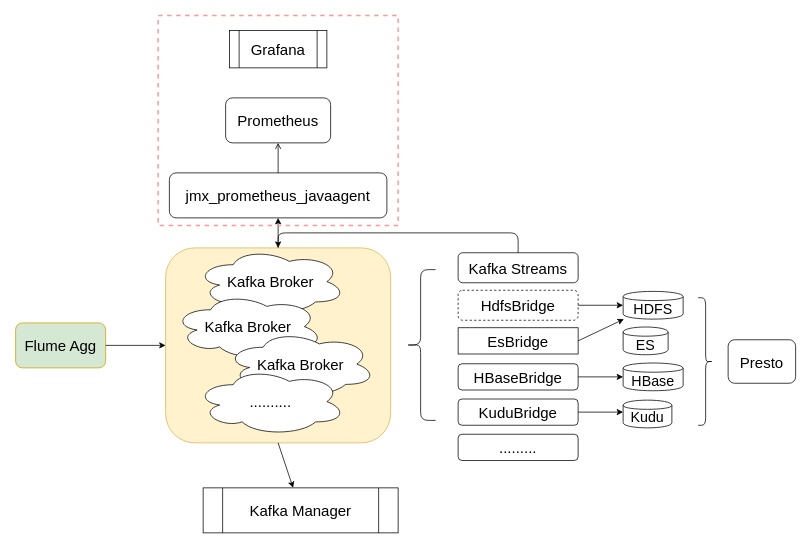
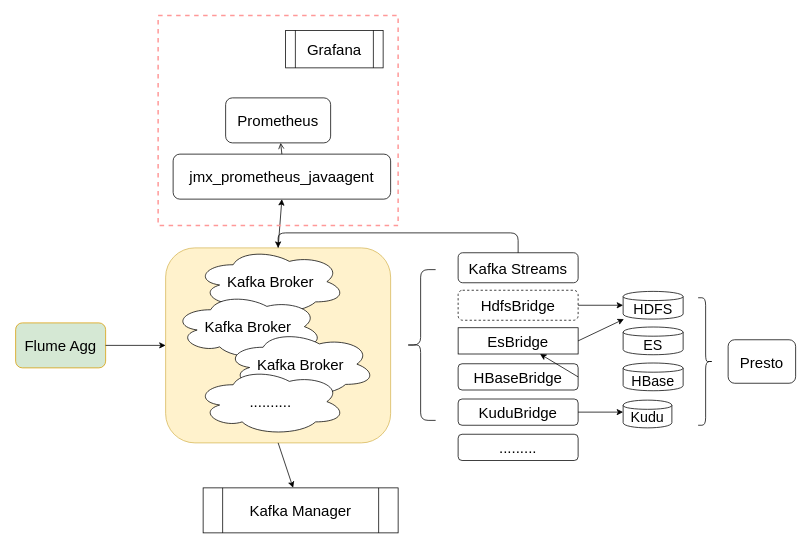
(278, 49) -> (334, 49)
(278, 195) -> (282, 177)
(645, 341) -> (653, 341)
(616, 377) -> (561, 367)
